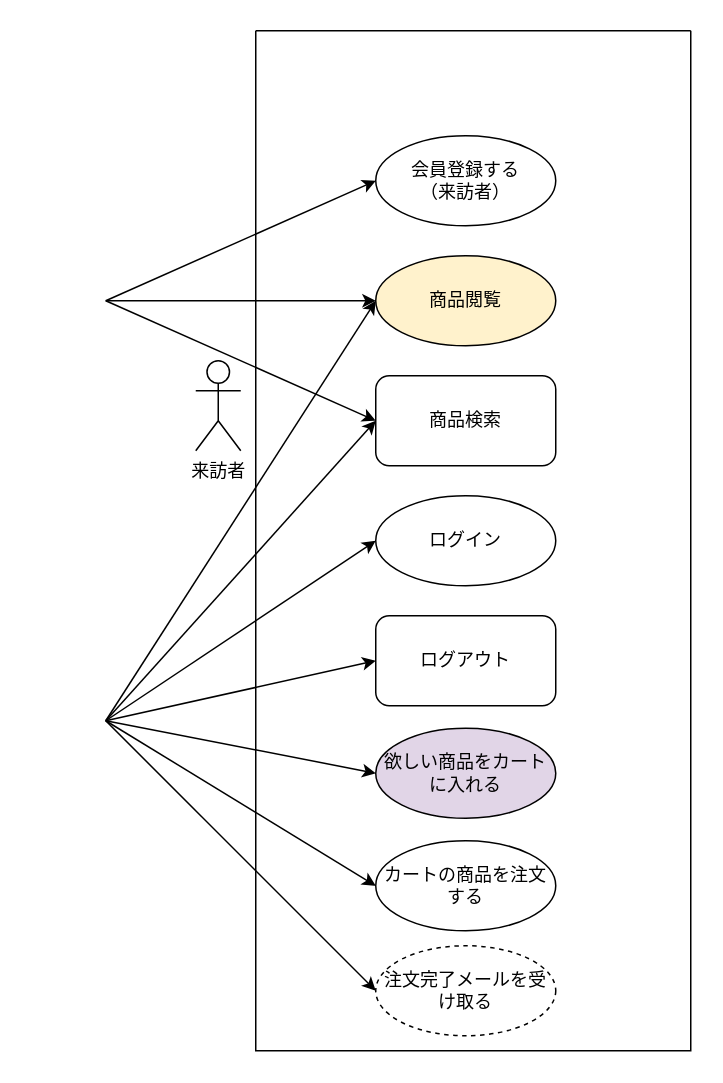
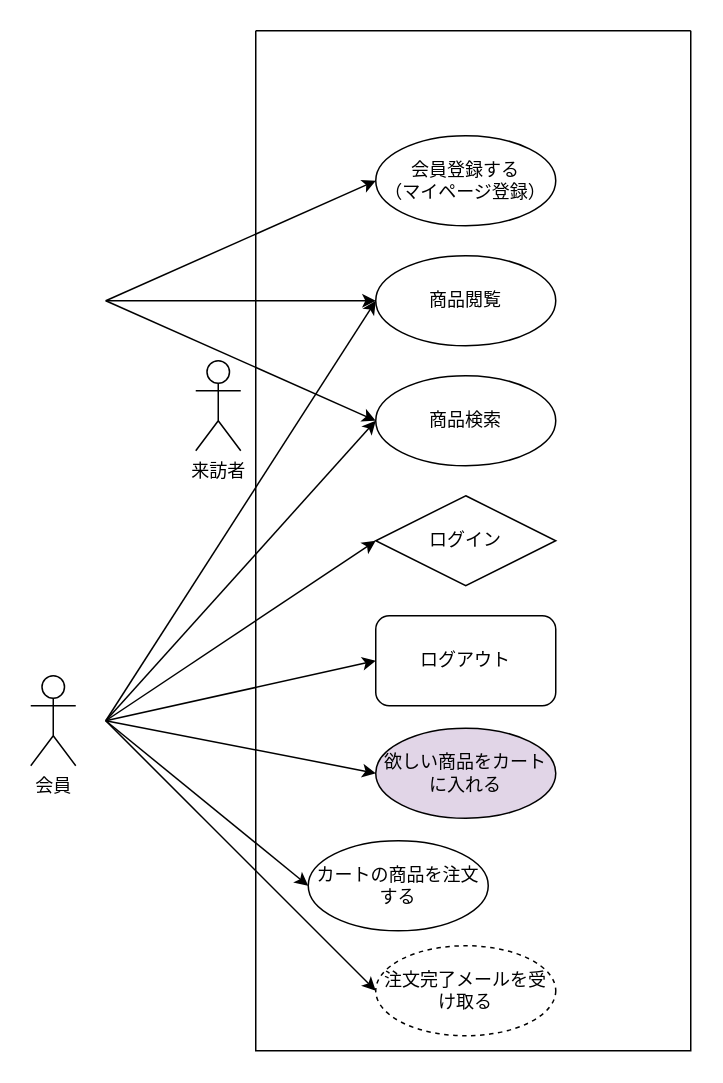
(466, 181) -> (466, 181)
(466, 301) -> (466, 301)
(466, 421) -> (466, 421)
(466, 541) -> (466, 541)
none -> (53, 721)
(466, 886) -> (398, 886)
